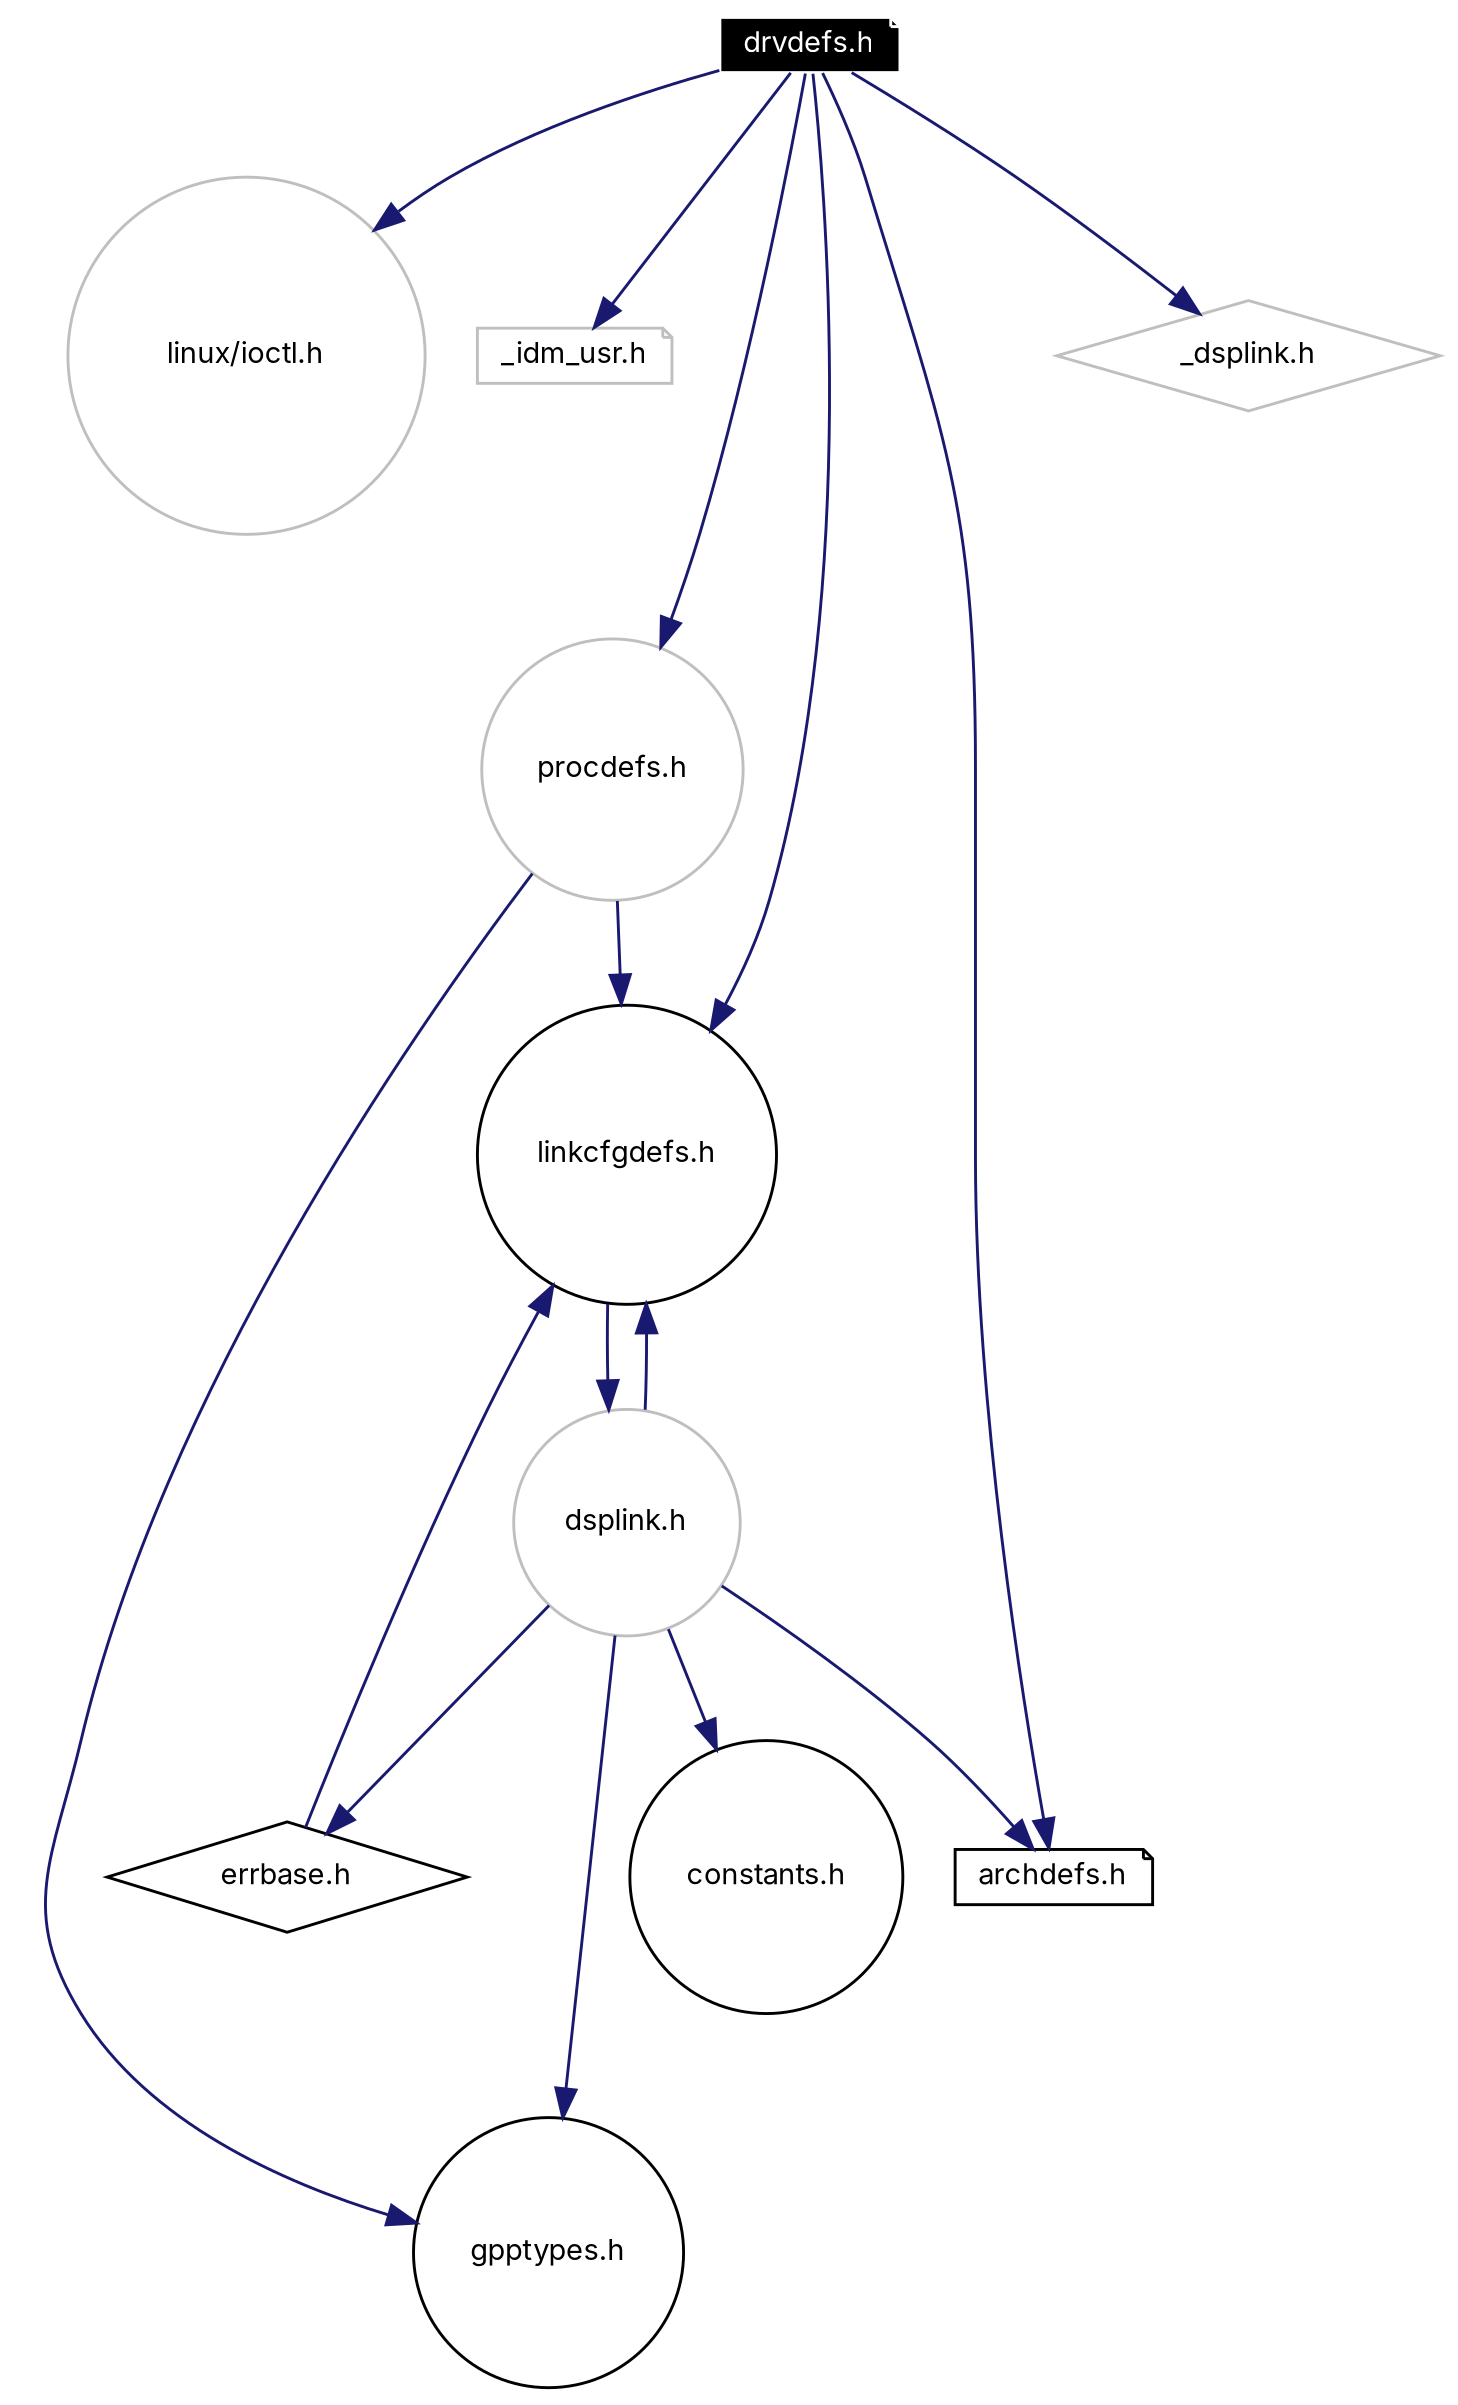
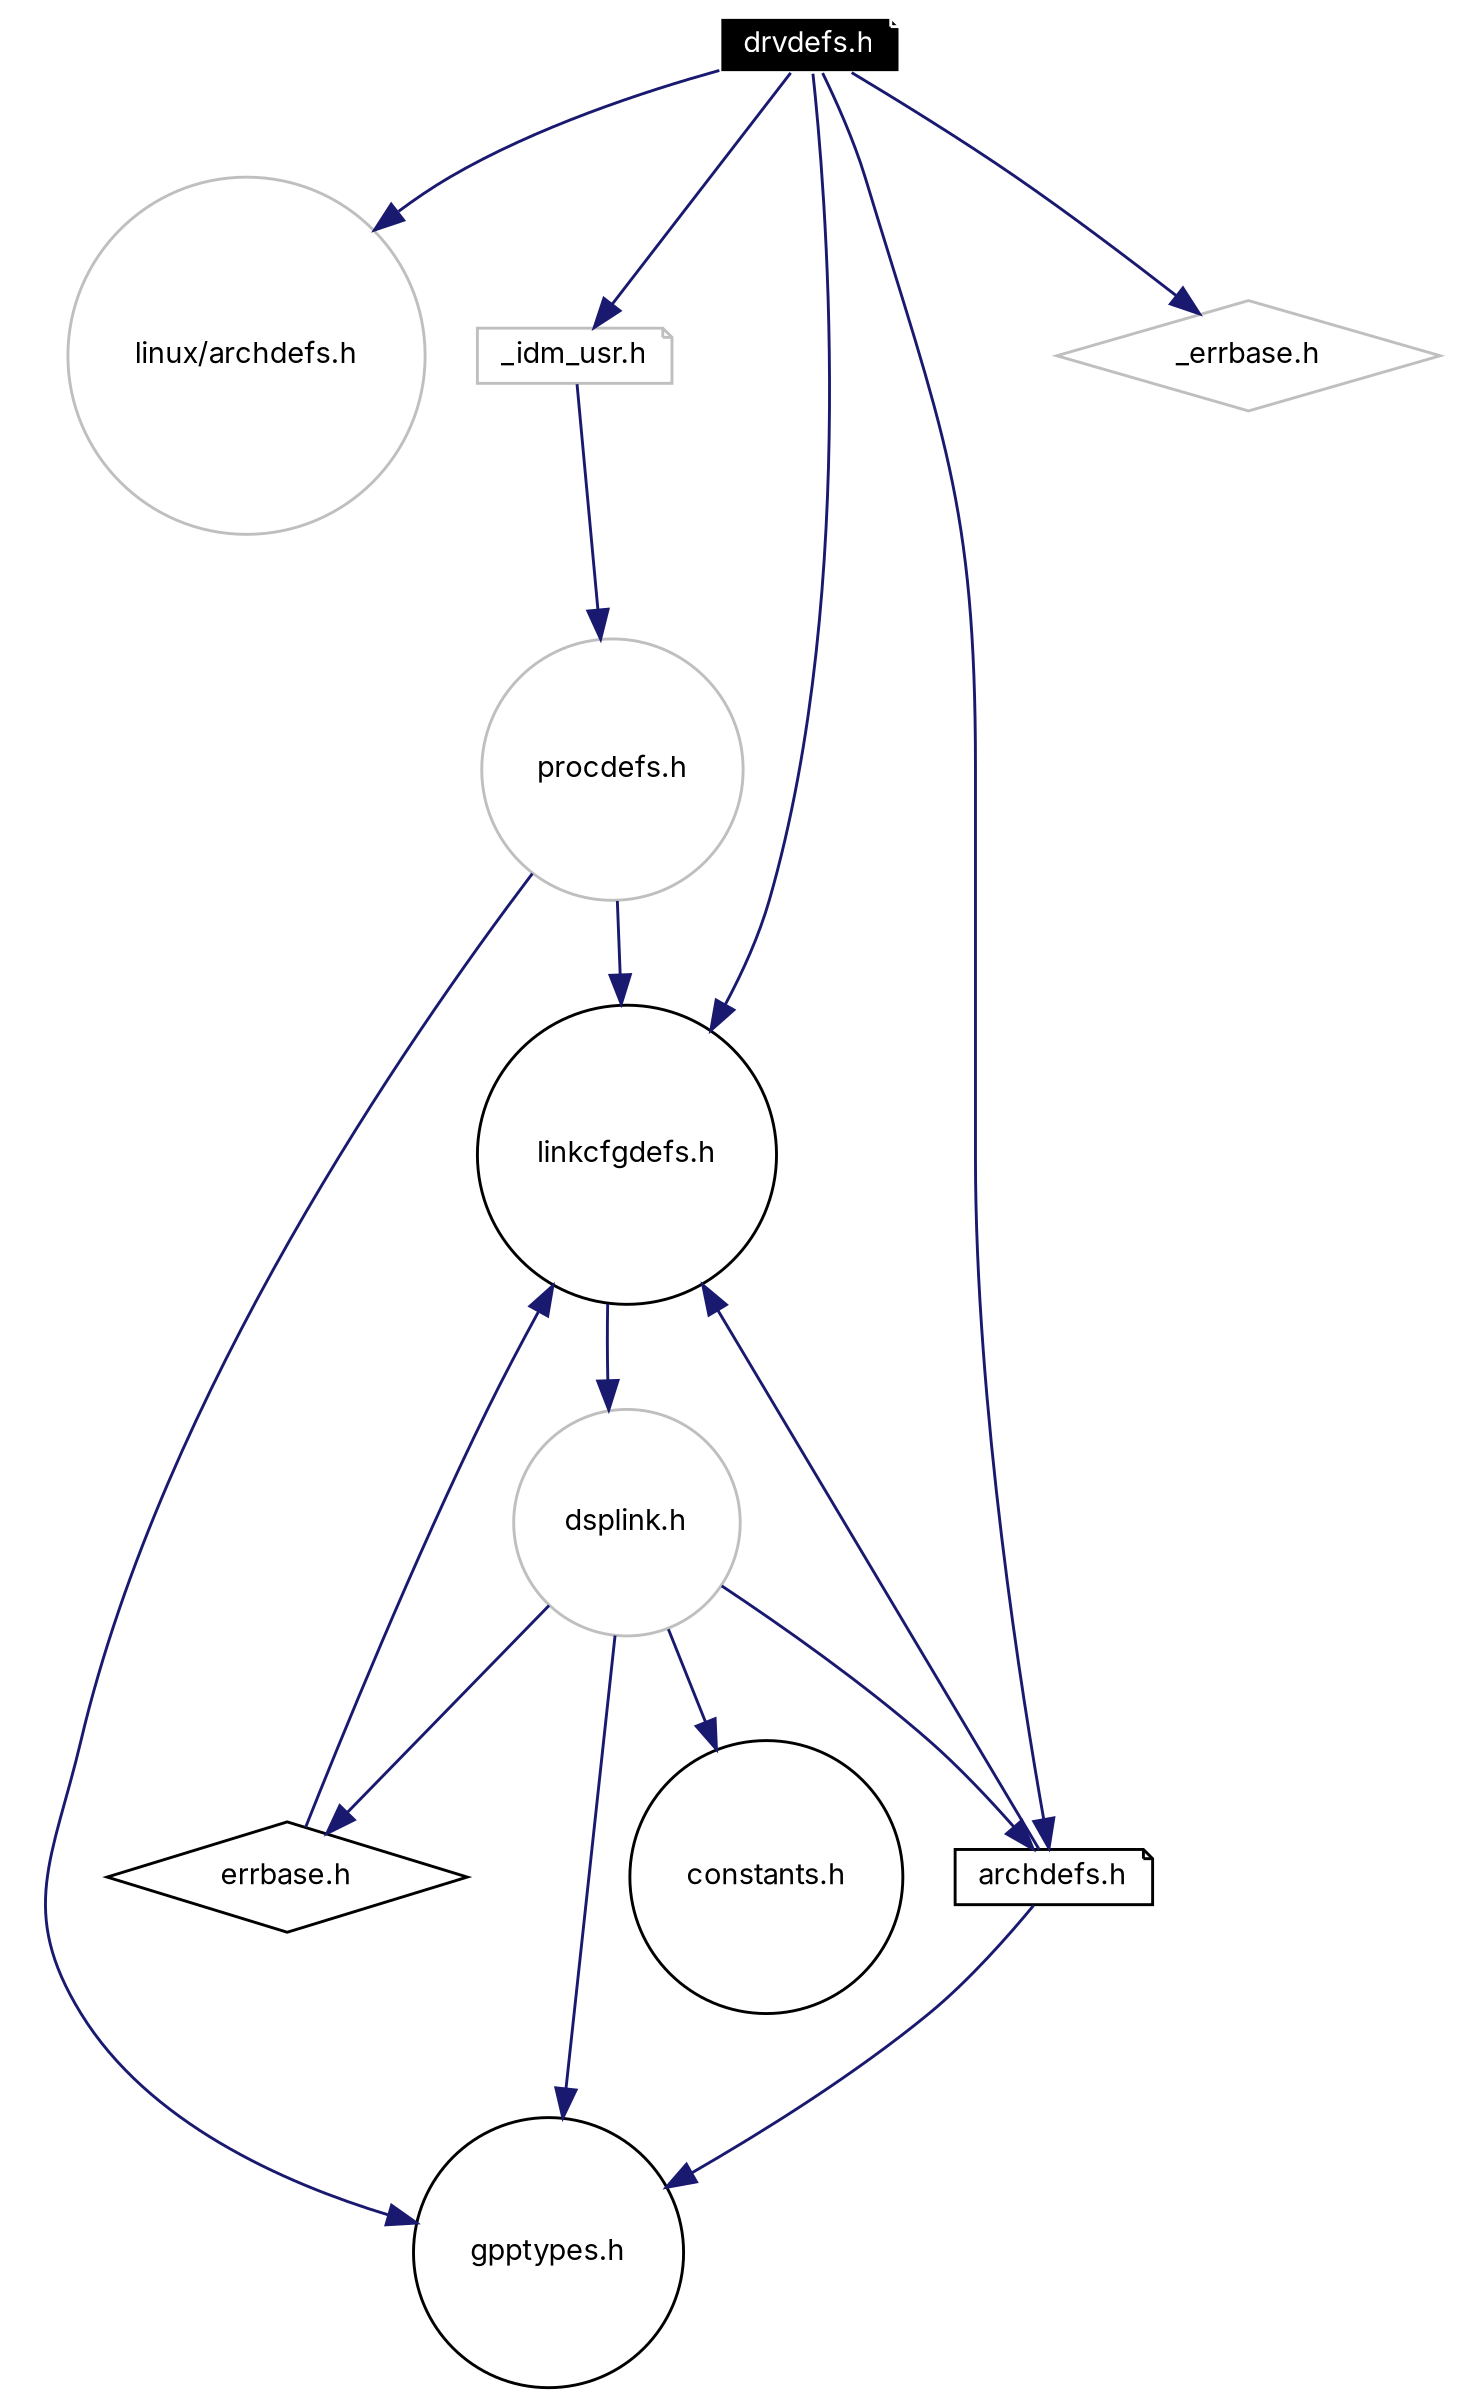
(748, 349) -> (587, 497)
(247, 356) -> (247, 356)
(1248, 356) -> (1248, 356)
(646, 1371) -> (879, 1580)
none -> (875, 2055)
